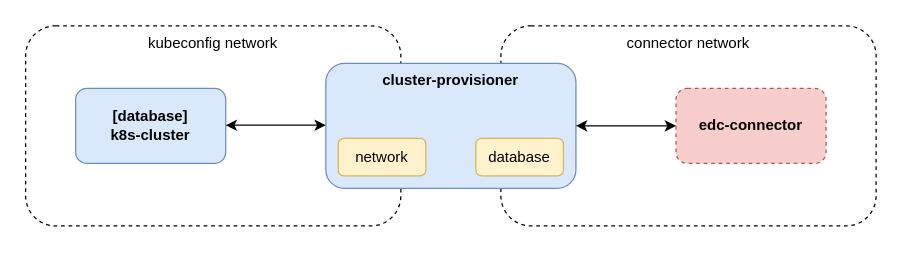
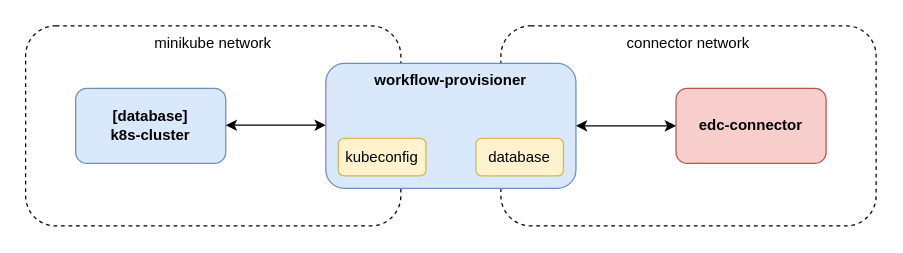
(213, 43) -> (213, 43)
(451, 81) -> (451, 81)
(751, 126) -> (751, 126)
(382, 157) -> (382, 157)
